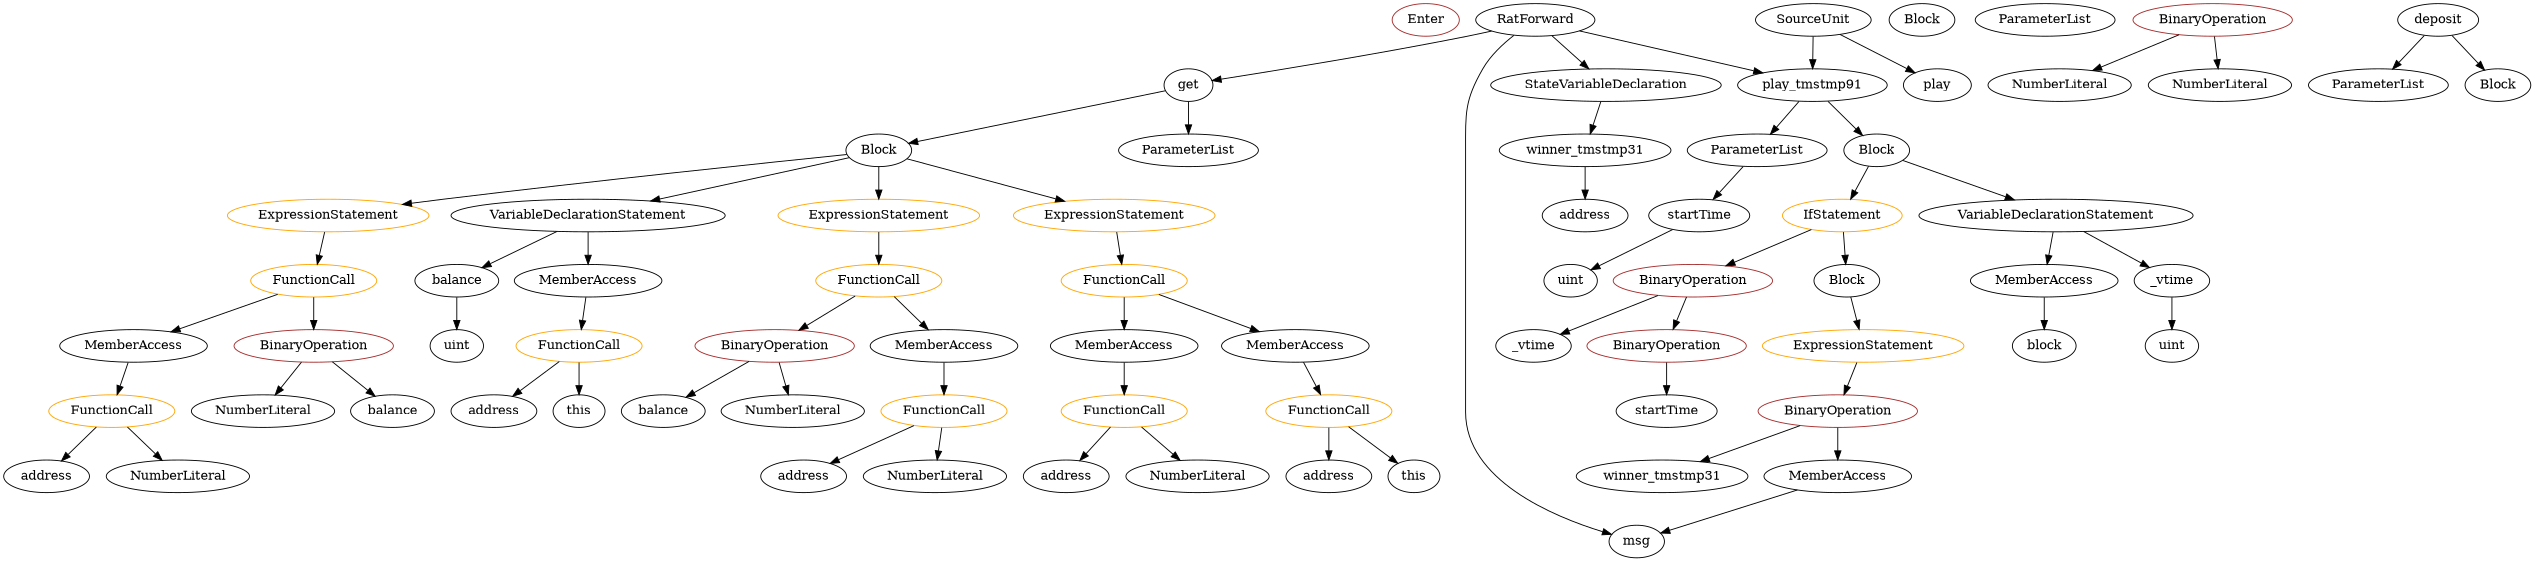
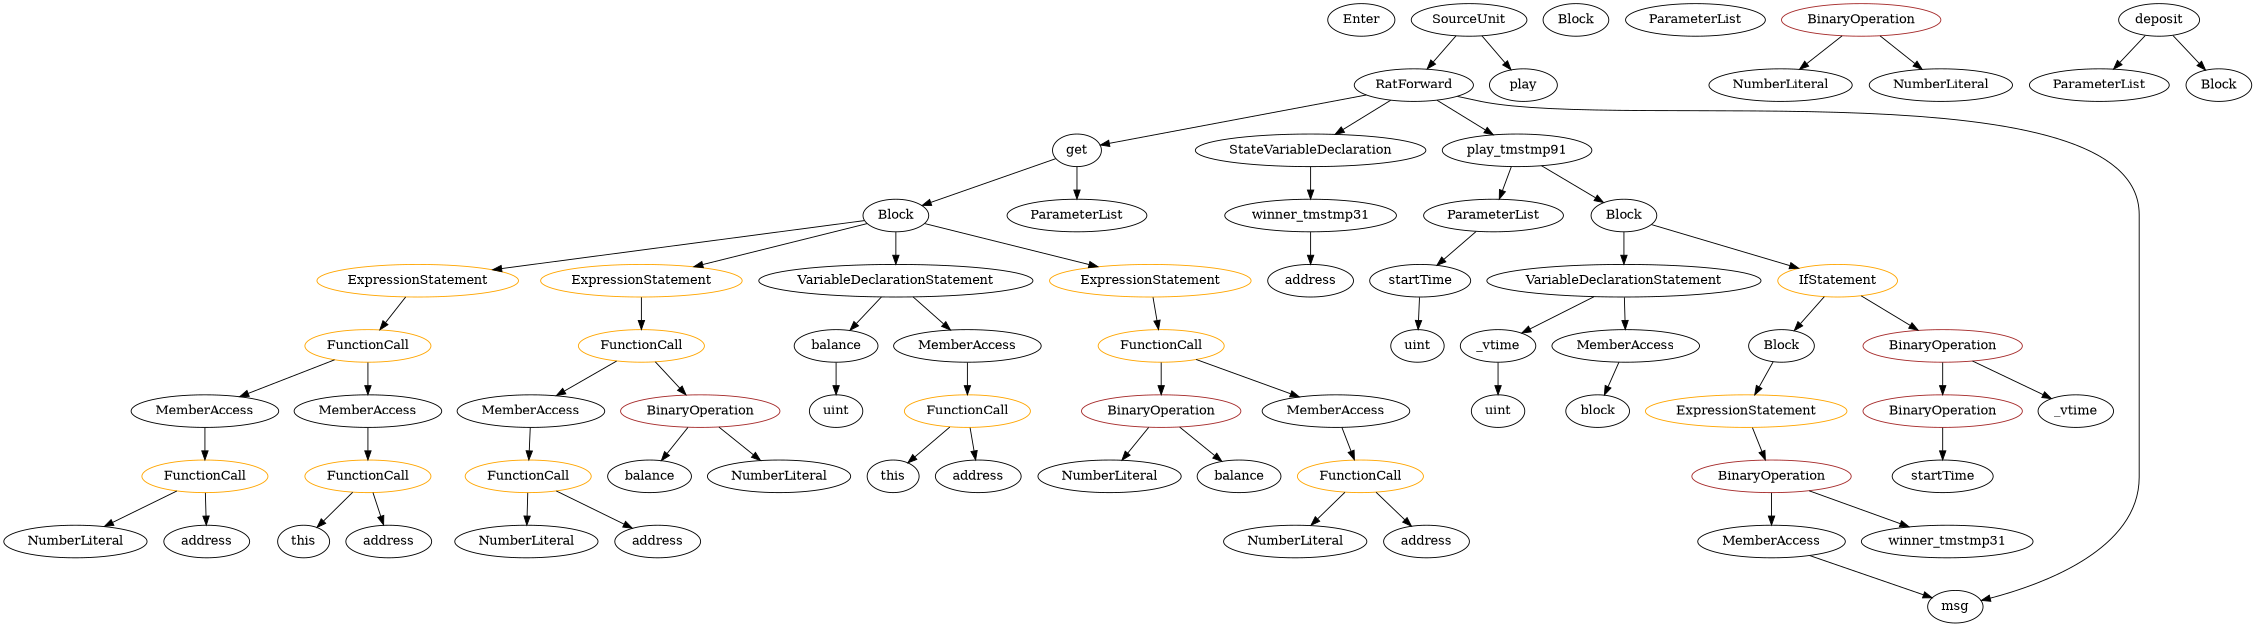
(1426, 20) -> (1361, 20)
(1813, 48) -> (1445, 49)
